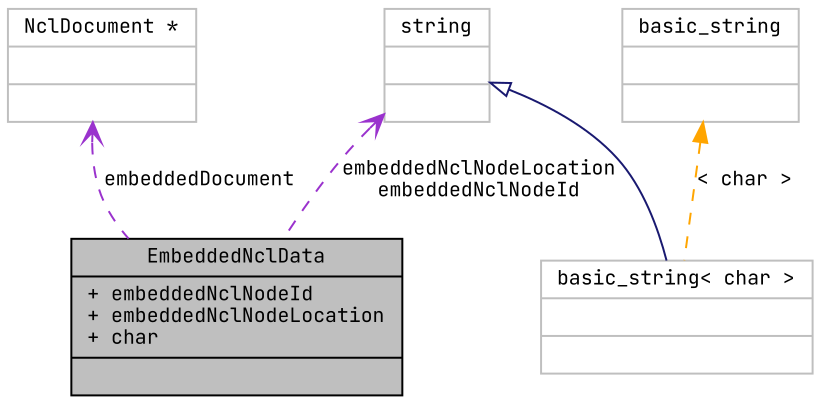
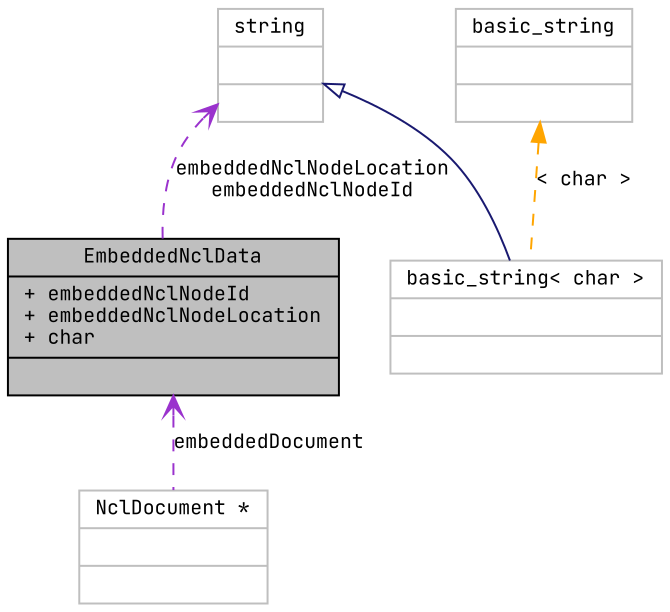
(101, 194) -> (173, 453)
